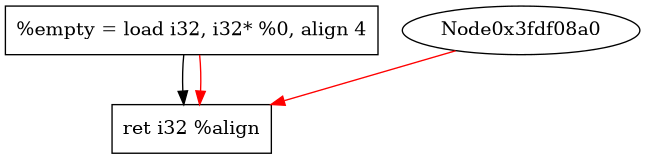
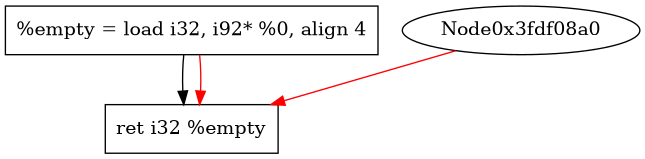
(192, 30) -> (192, 30)
(192, 129) -> (192, 129)
